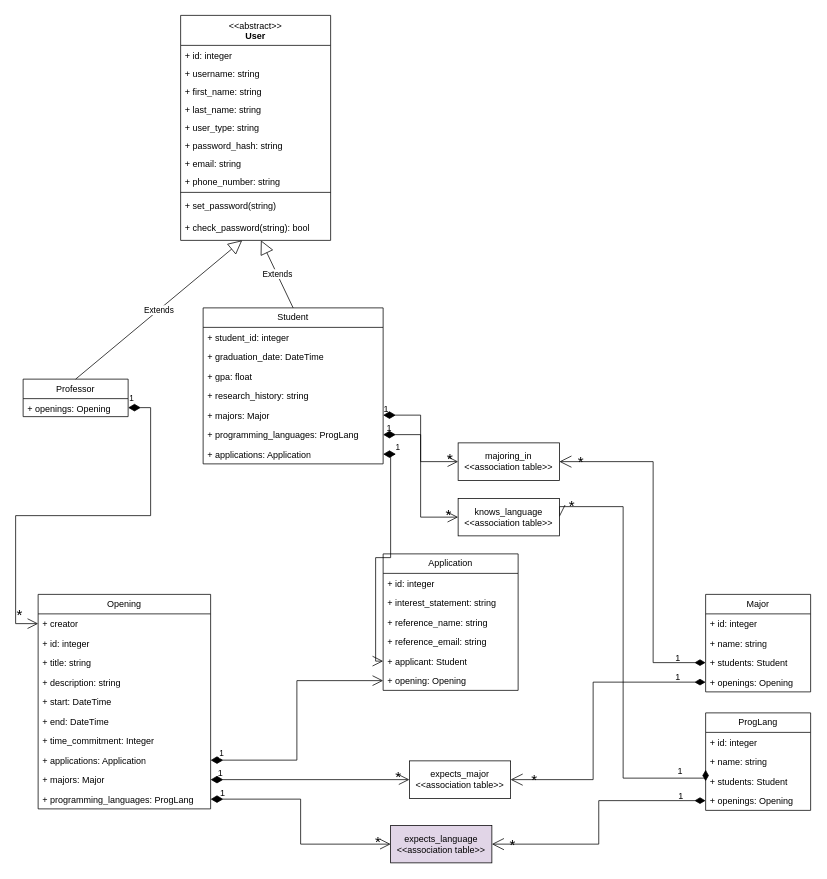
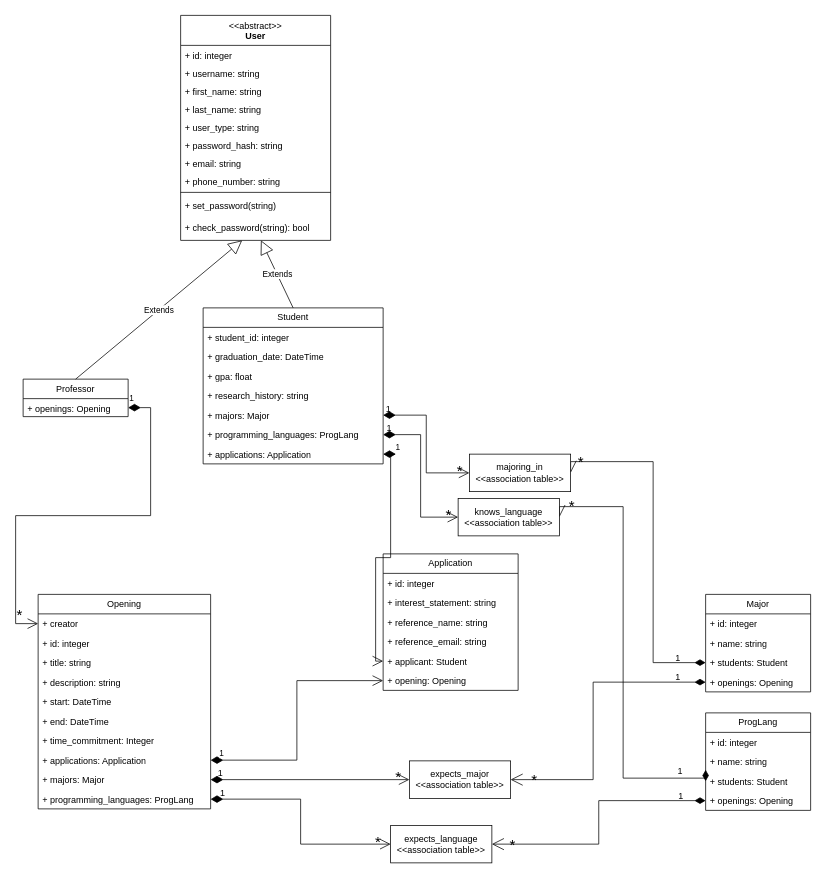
(509, 462) -> (520, 473)
(441, 844) -> (441, 844)
